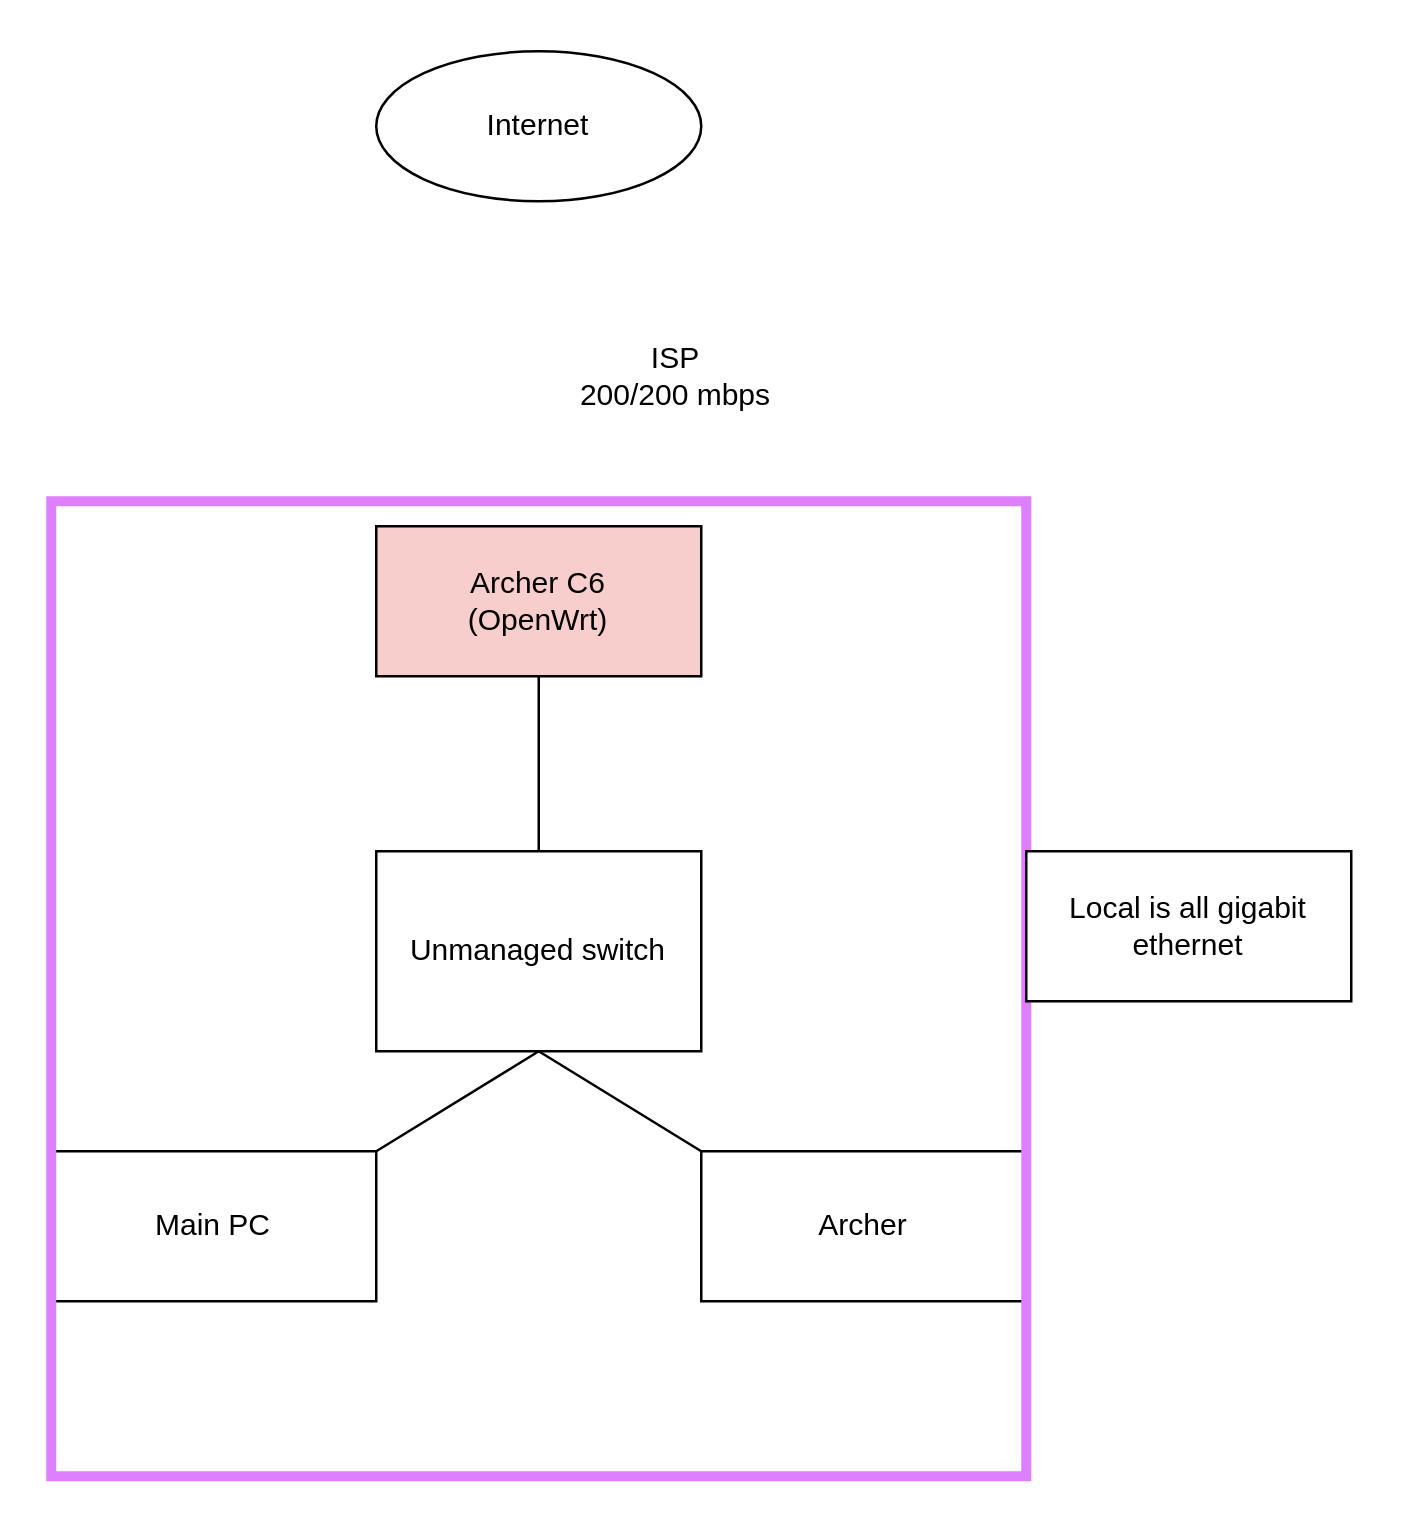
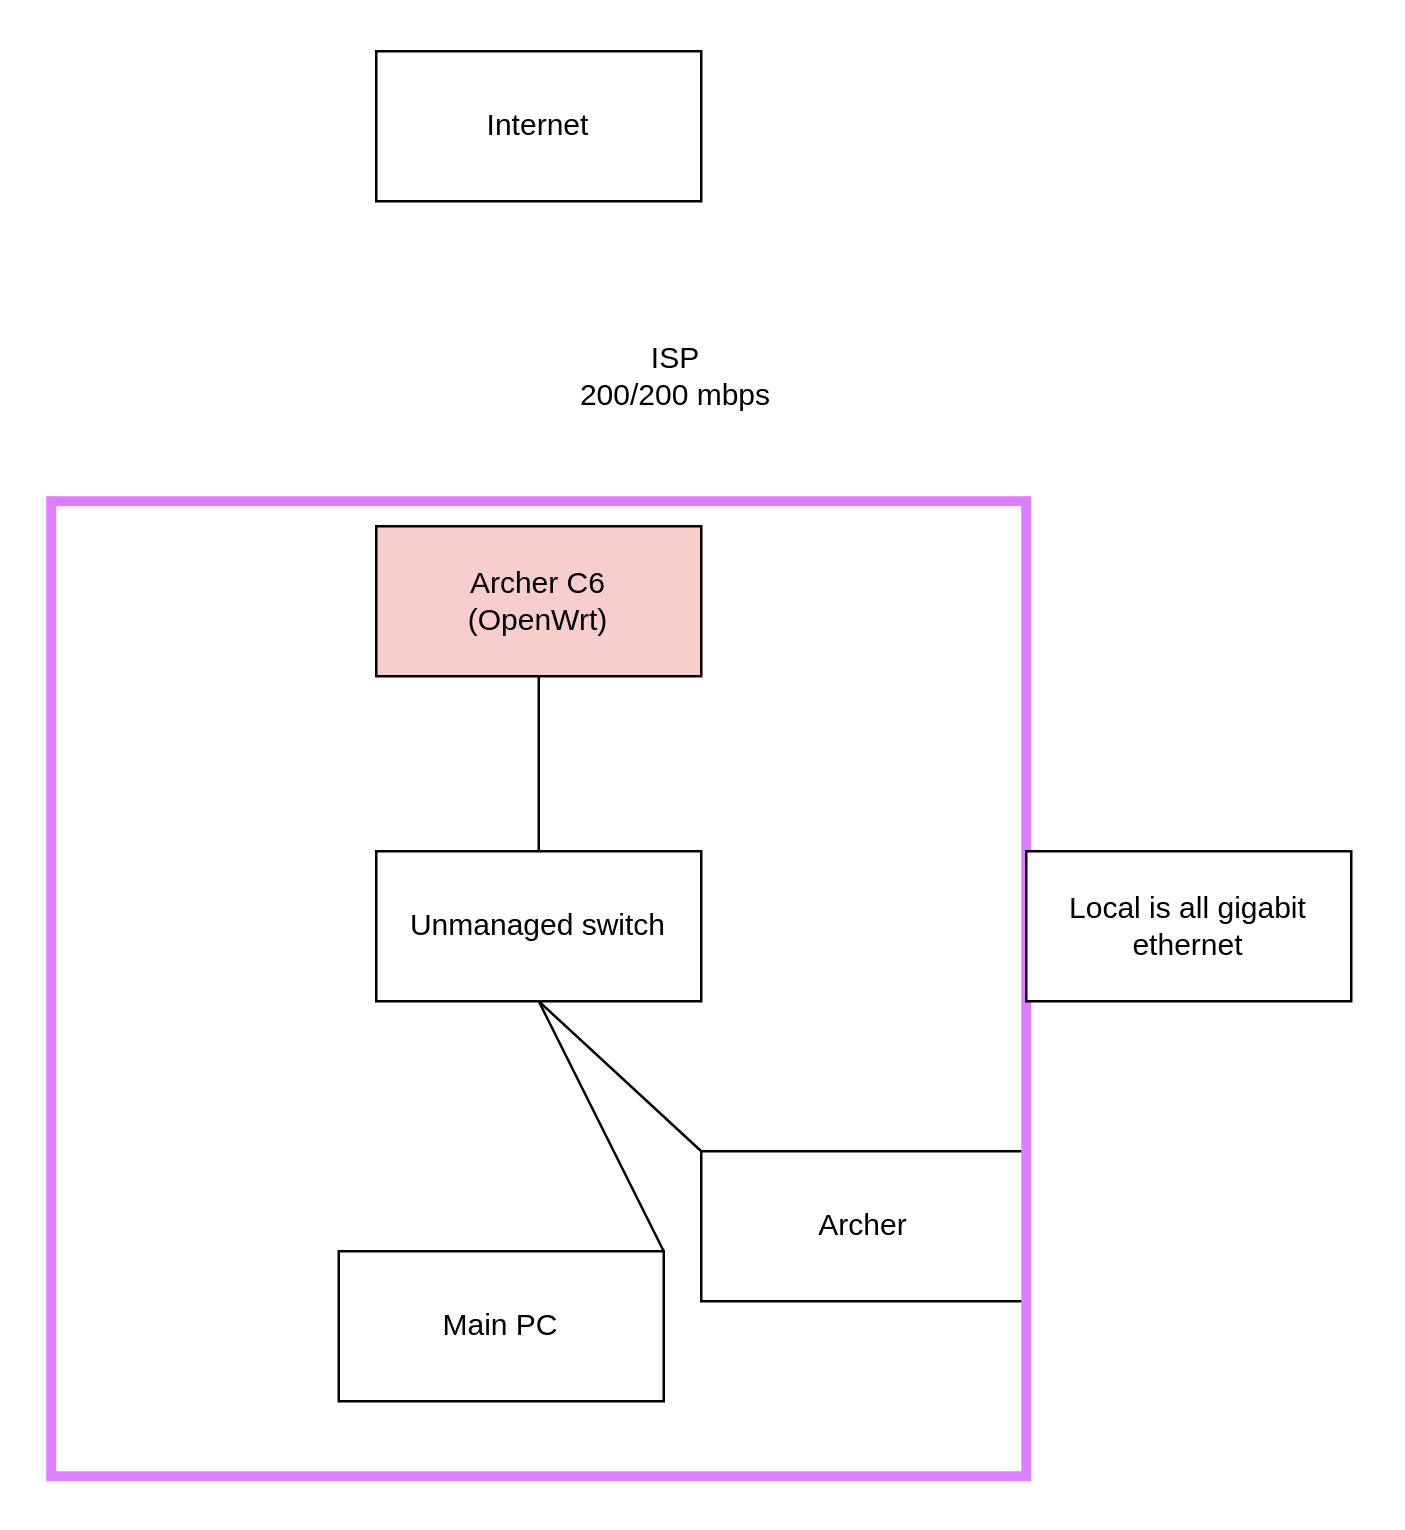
(539, 126) -> (539, 126)
(539, 951) -> (539, 926)
(214, 1226) -> (501, 1326)
